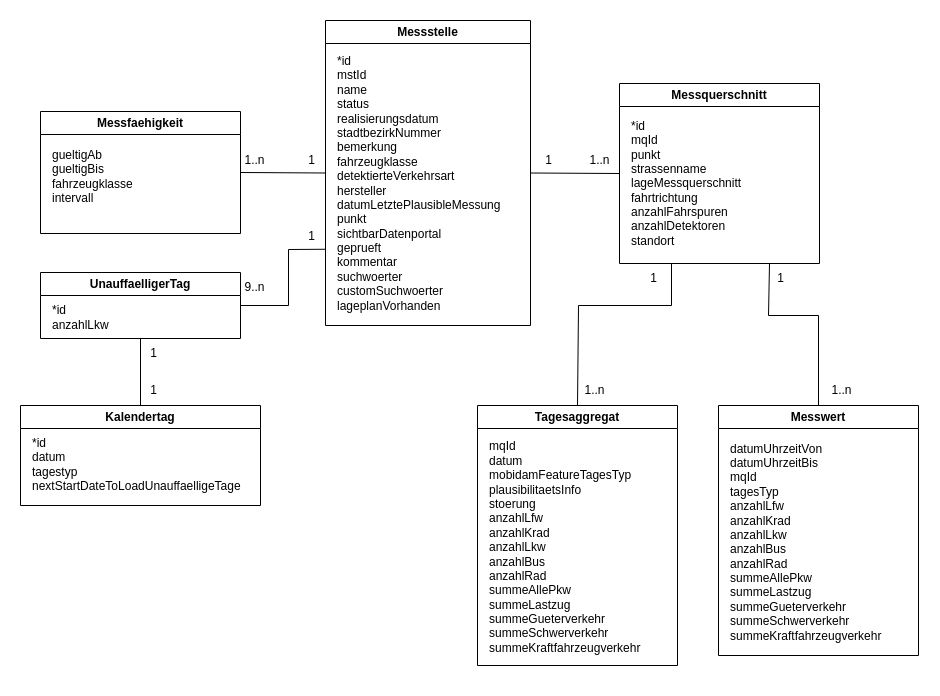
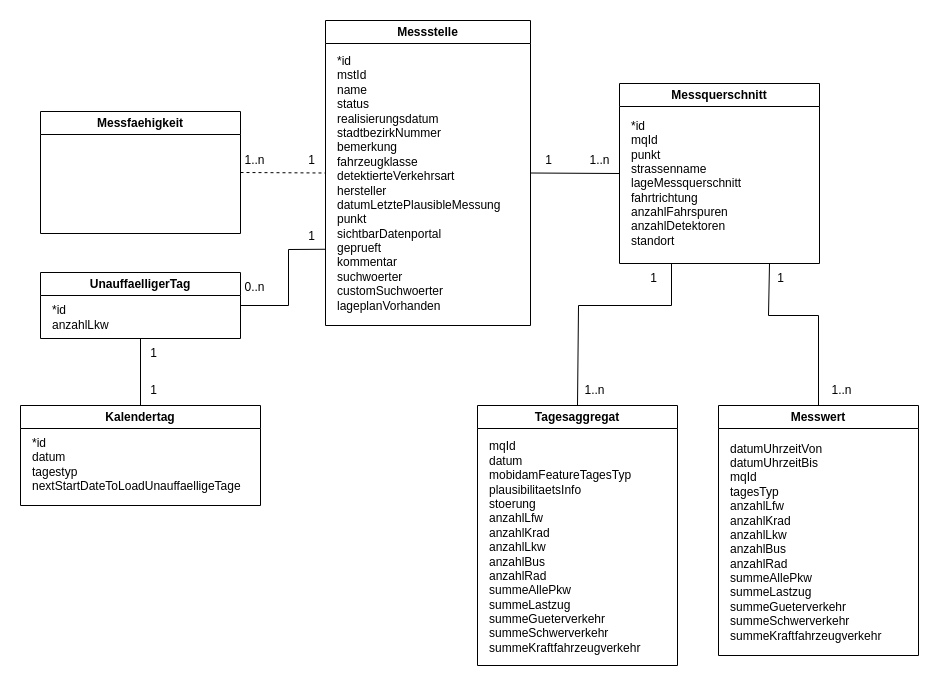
(282, 173) -> (282, 173)
(101, 177) -> none
(255, 288) -> (255, 288)
